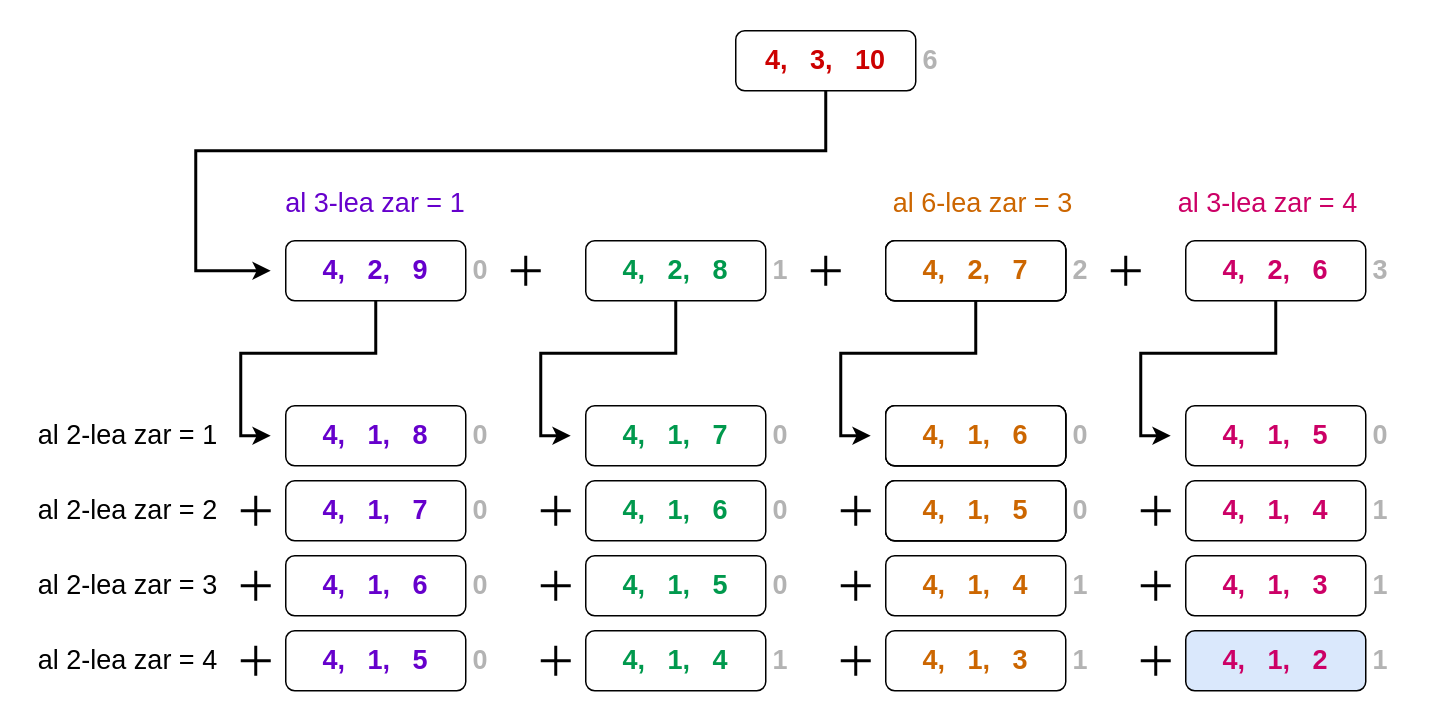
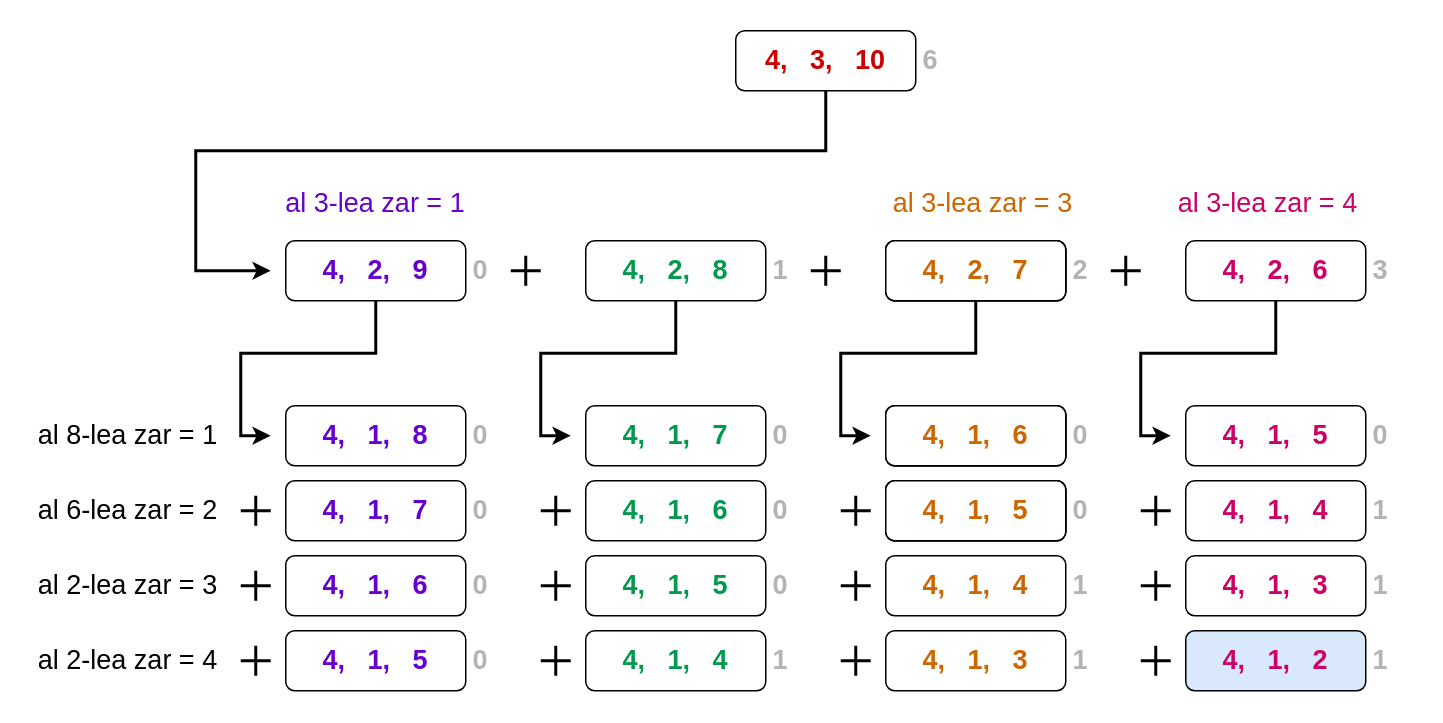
(983, 203) -> (983, 203)
(128, 436) -> (128, 436)
(128, 511) -> (128, 511)
